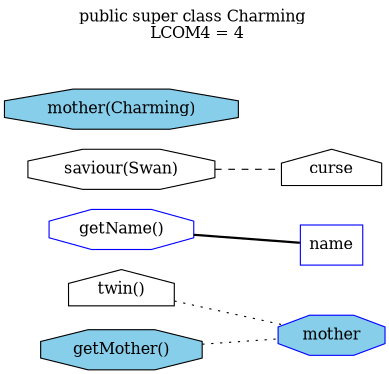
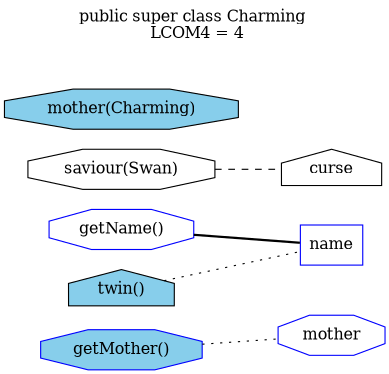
(121, 290) -> (121, 290)
(229, 313) -> (232, 266)
(332, 335) -> (332, 335)
(121, 350) -> (121, 350)
